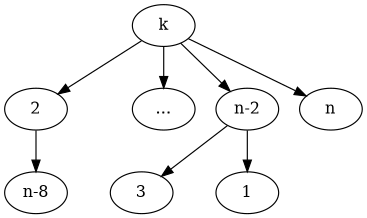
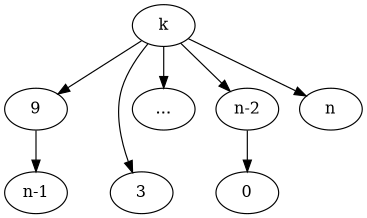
(36, 109) -> (36, 109)
(199, 147) -> (120, 100)
(36, 193) -> (36, 193)
(247, 193) -> (247, 193)
